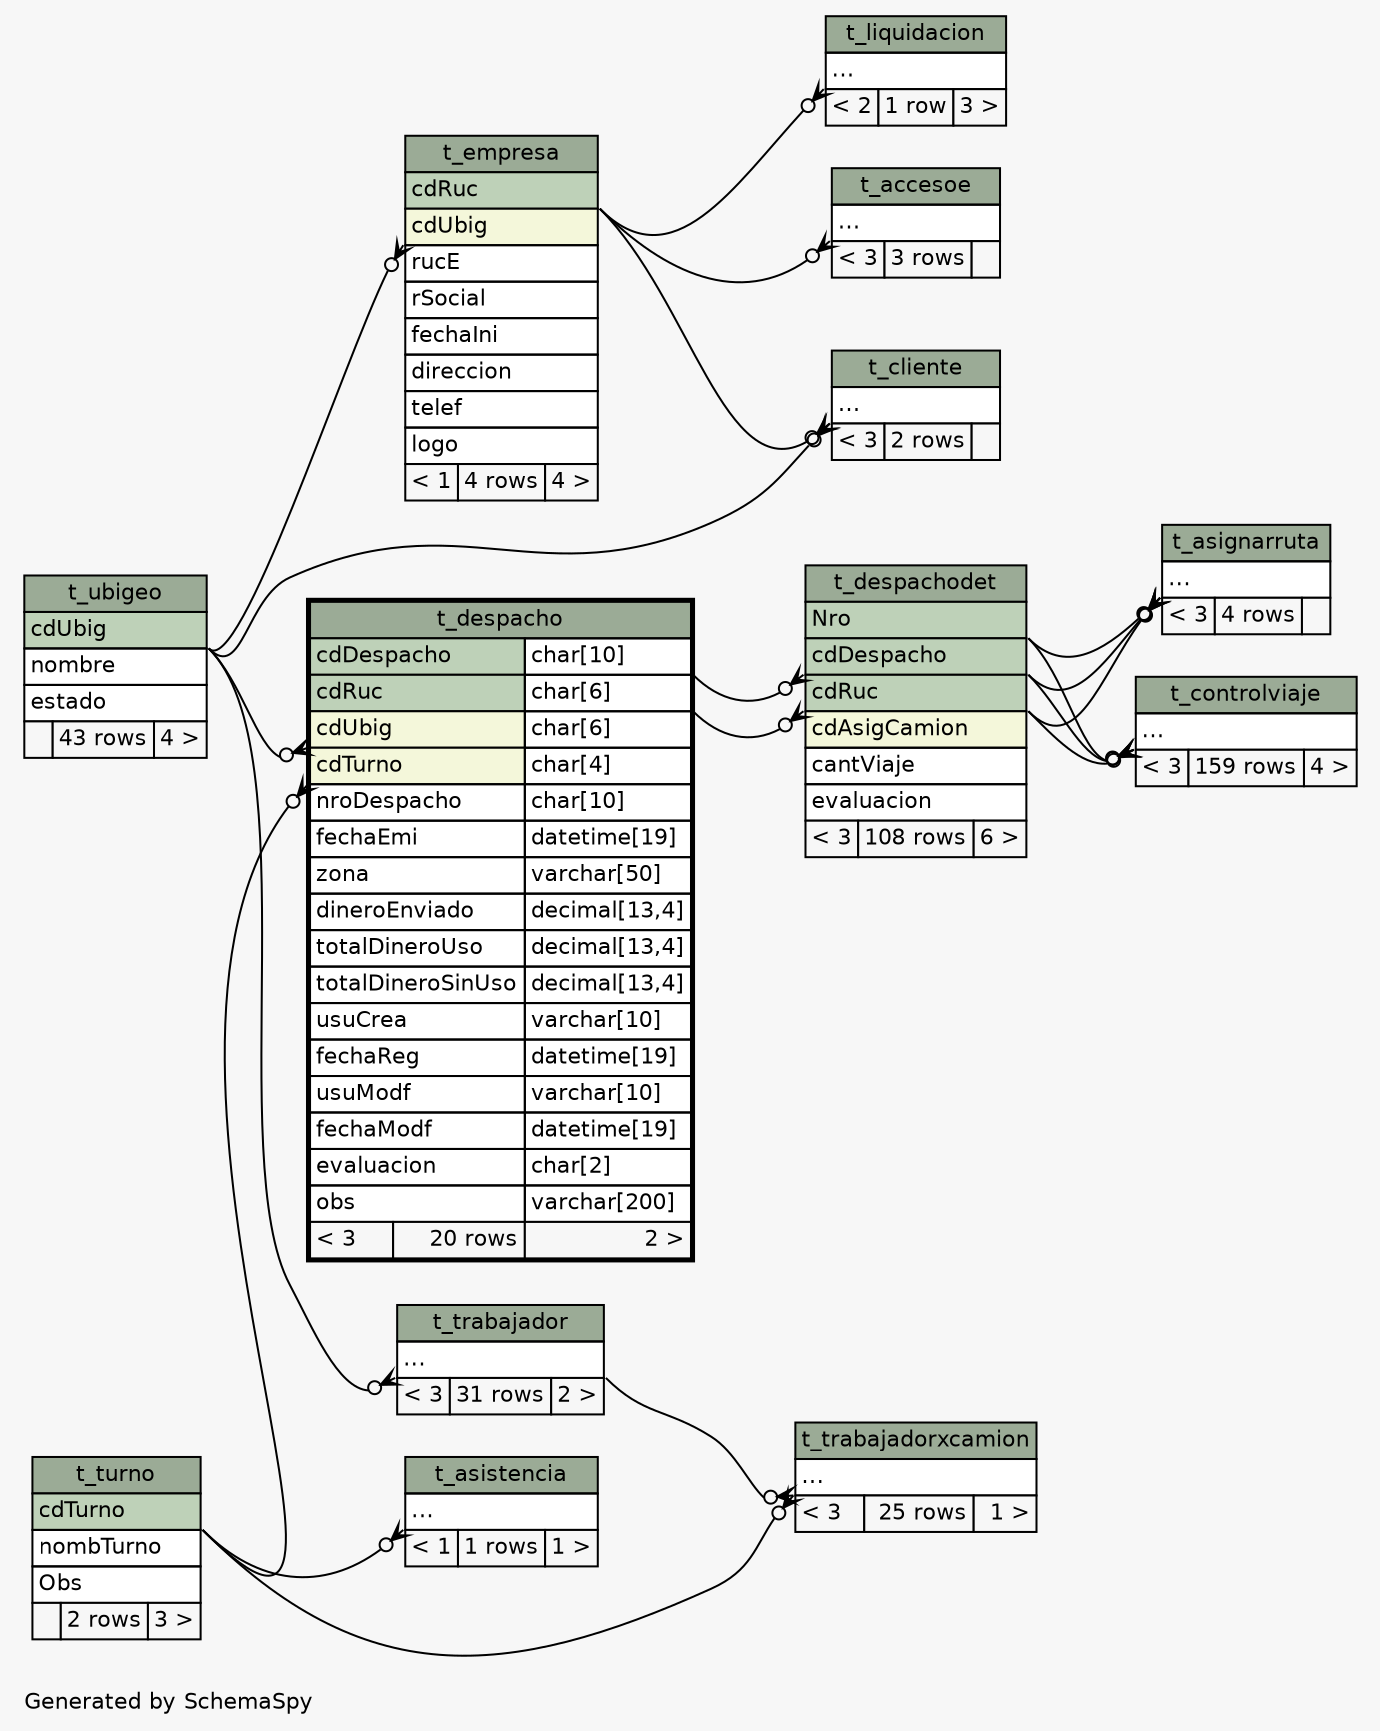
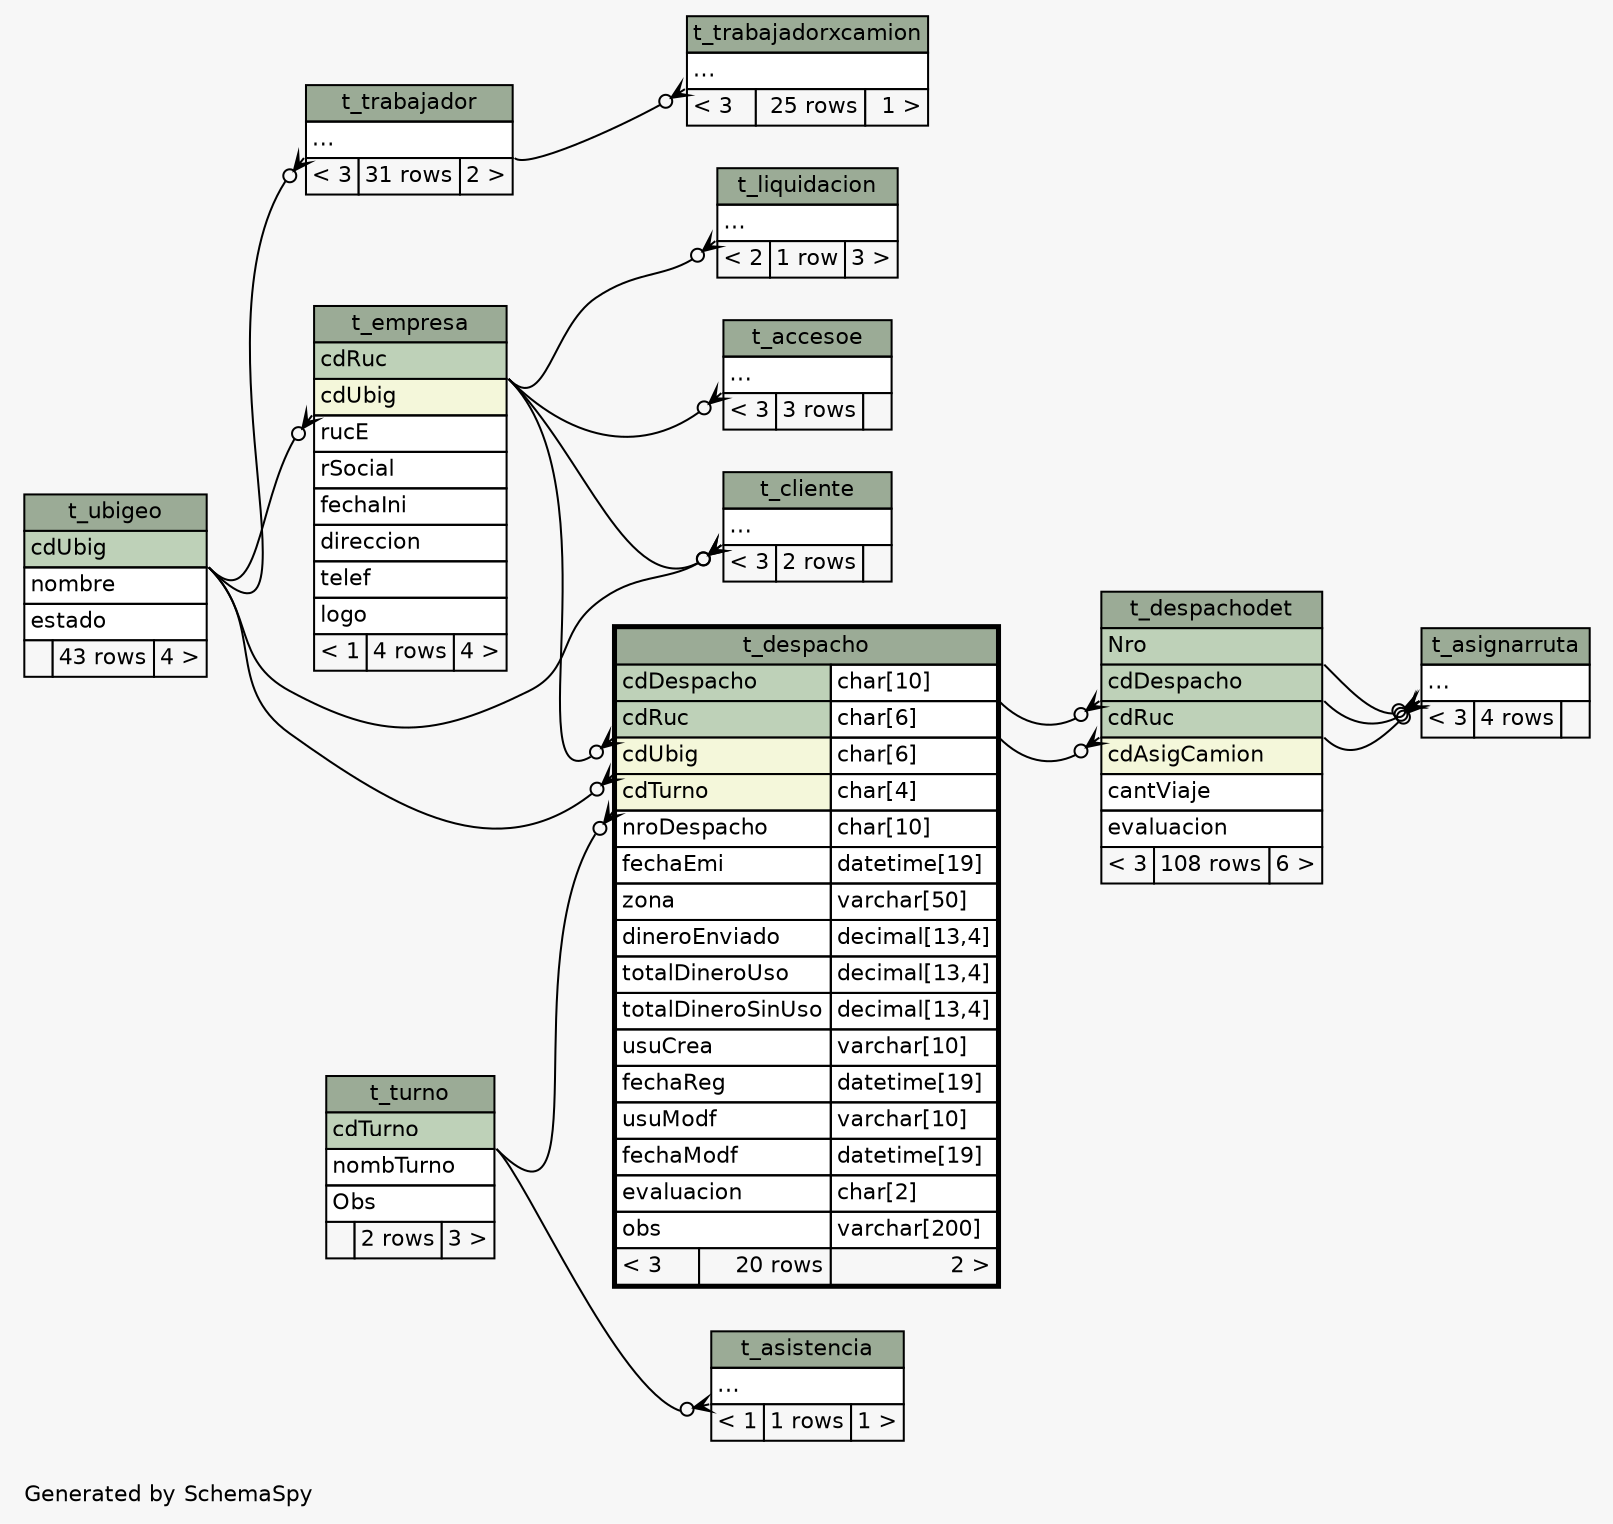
none -> (562, 574)
(1245, 732) -> none
(492, 1654) -> none
